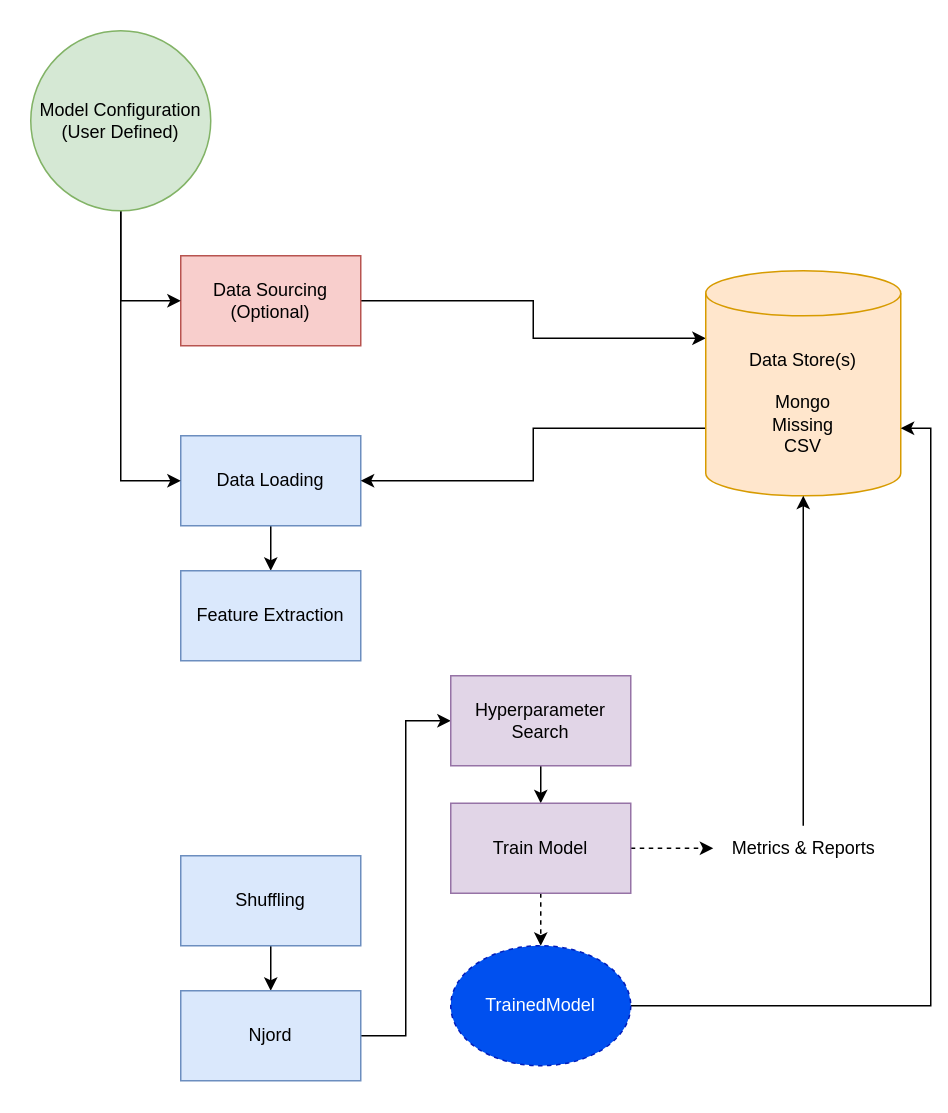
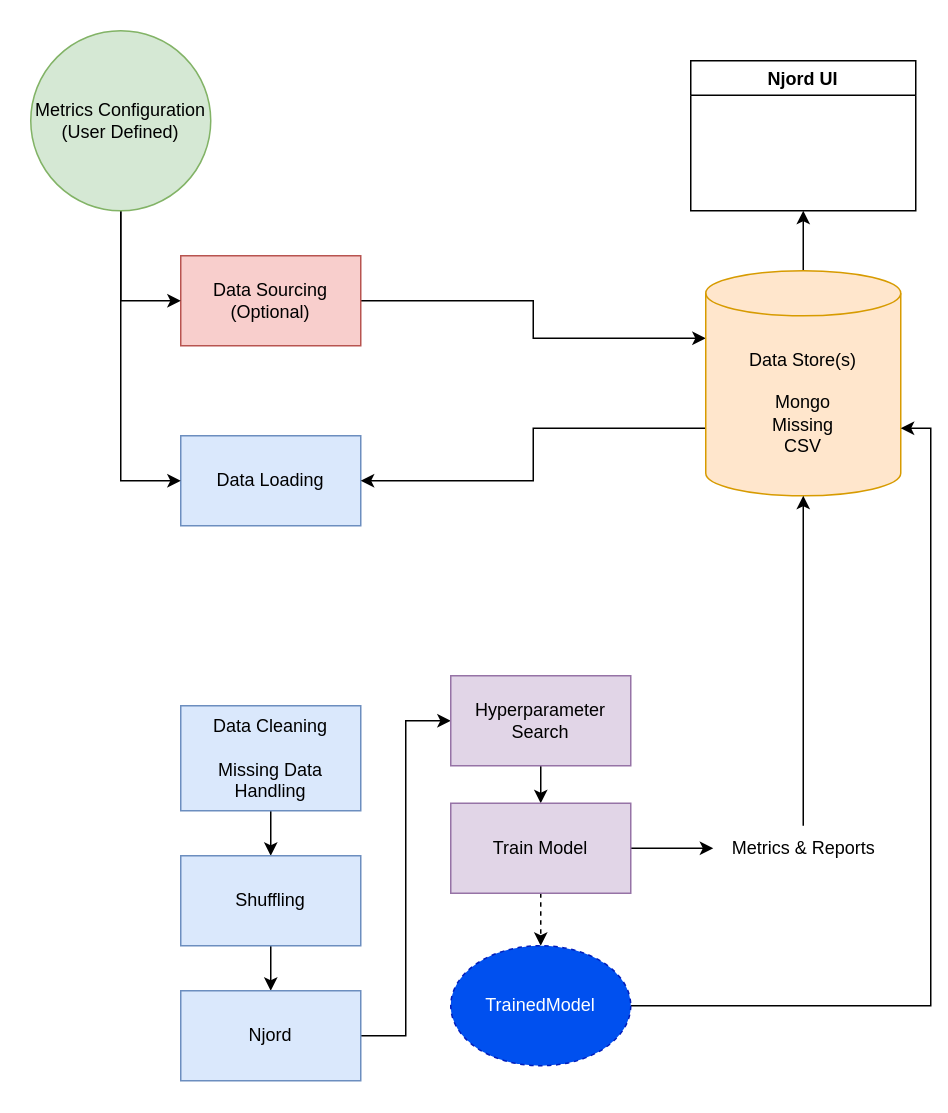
(121, 121) -> (121, 121)
none -> (803, 136)
none -> (803, 246)
(271, 554) -> none
(271, 616) -> none
none -> (271, 758)
none -> (271, 828)
(668, 848) -> (668, 848)
